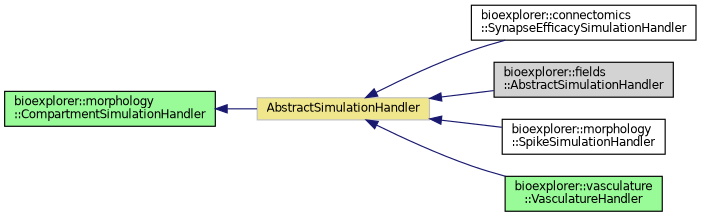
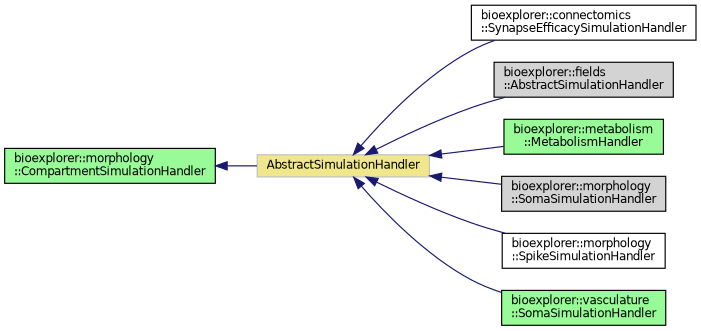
none -> (584, 137)
none -> (584, 194)
(584, 194) -> (584, 308)
